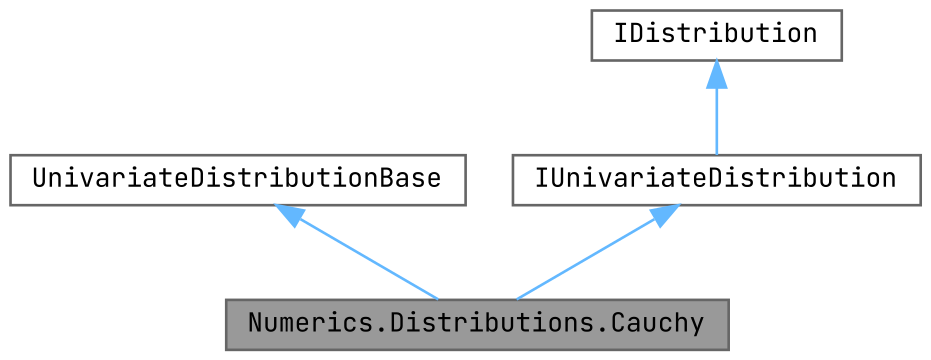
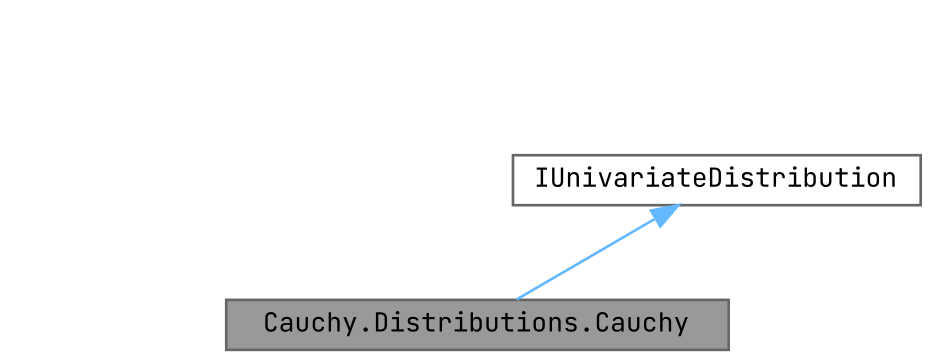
(717, 36) -> none
(238, 180) -> none
(477, 325) -> (477, 325)
